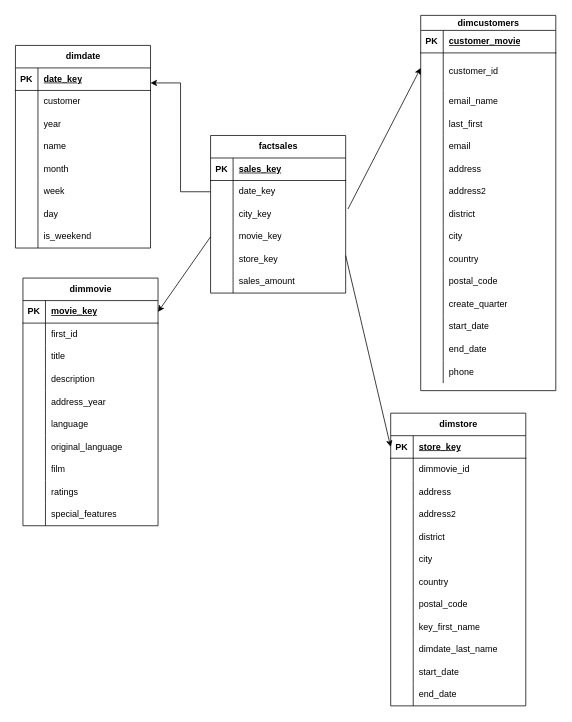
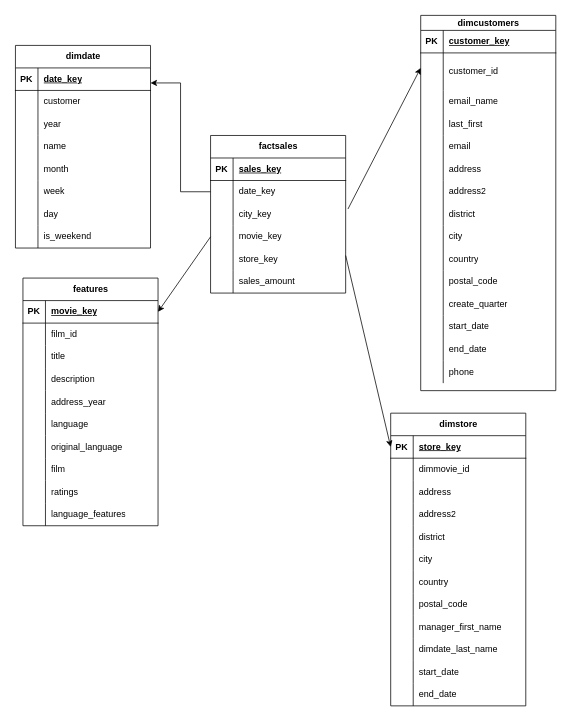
(483, 42) -> (479, 42)
(91, 289) -> (91, 289)
(69, 334) -> (66, 334)
(89, 514) -> (93, 514)
(453, 627) -> (463, 627)
